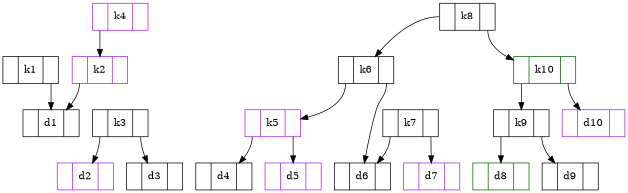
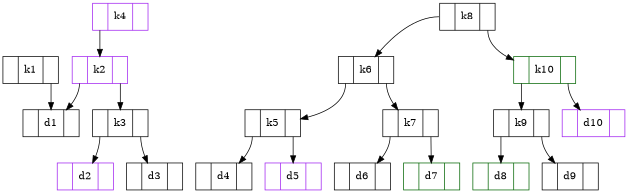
none -> (120, 93)
(374, 119) -> (389, 94)
(273, 123) -> (273, 123)
(432, 176) -> (432, 176)
